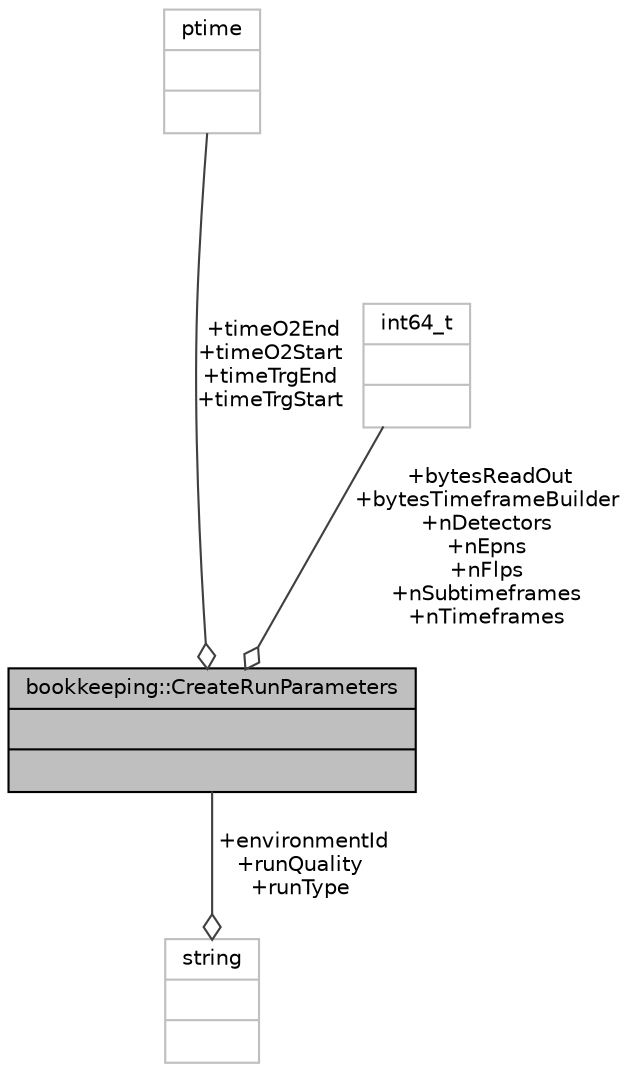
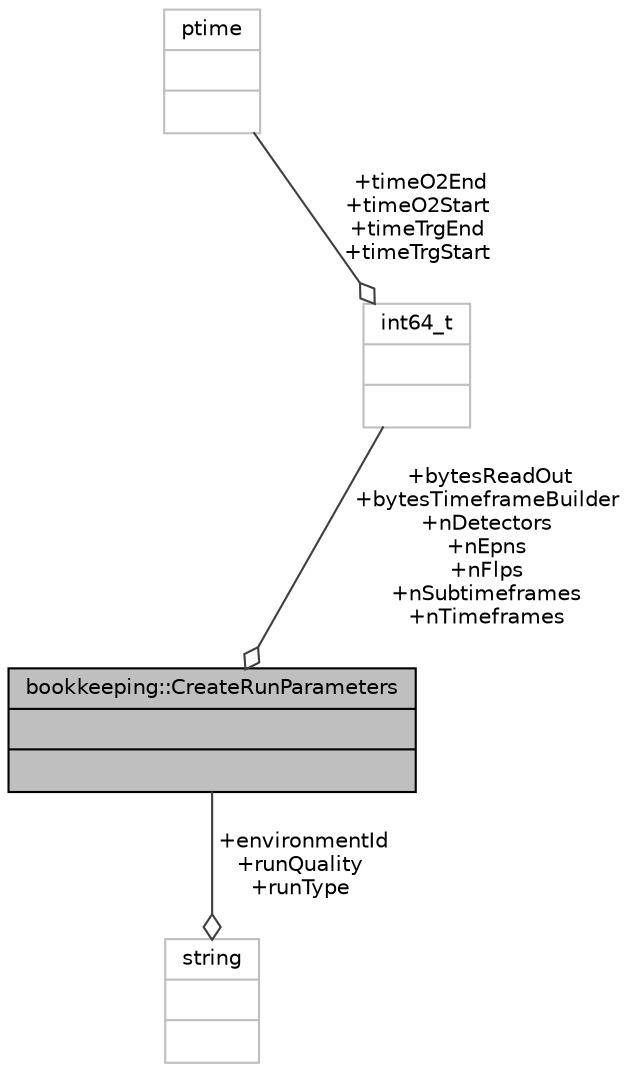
(196, 388) -> (307, 208)
